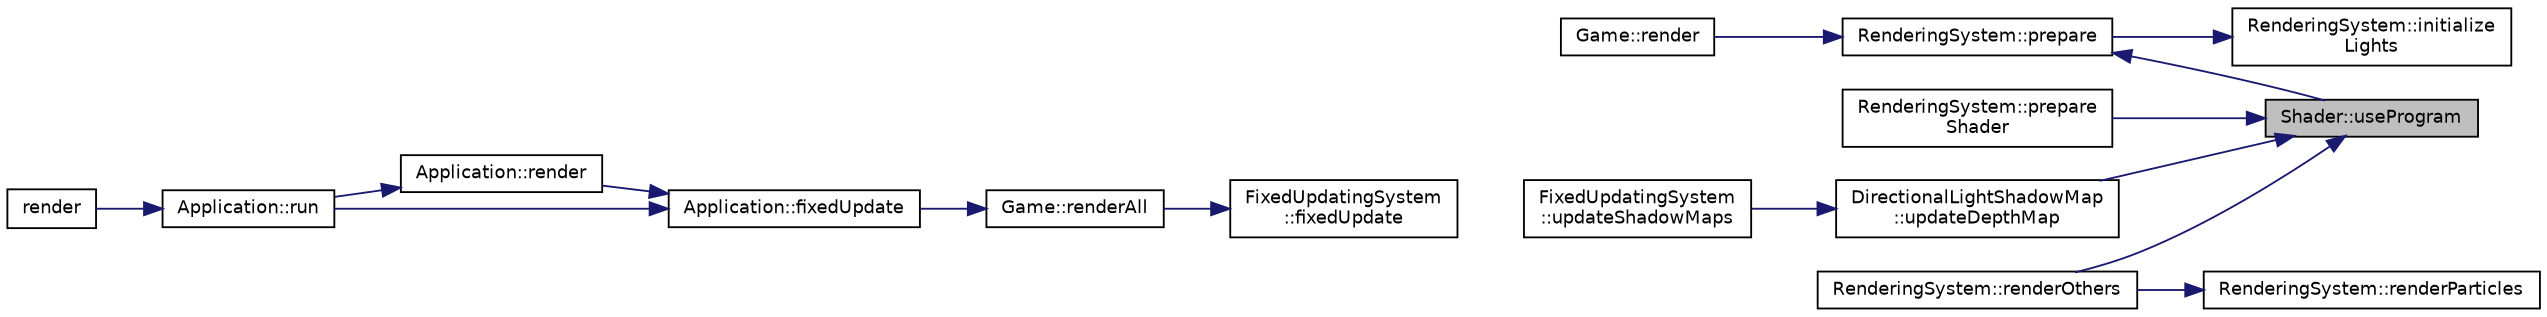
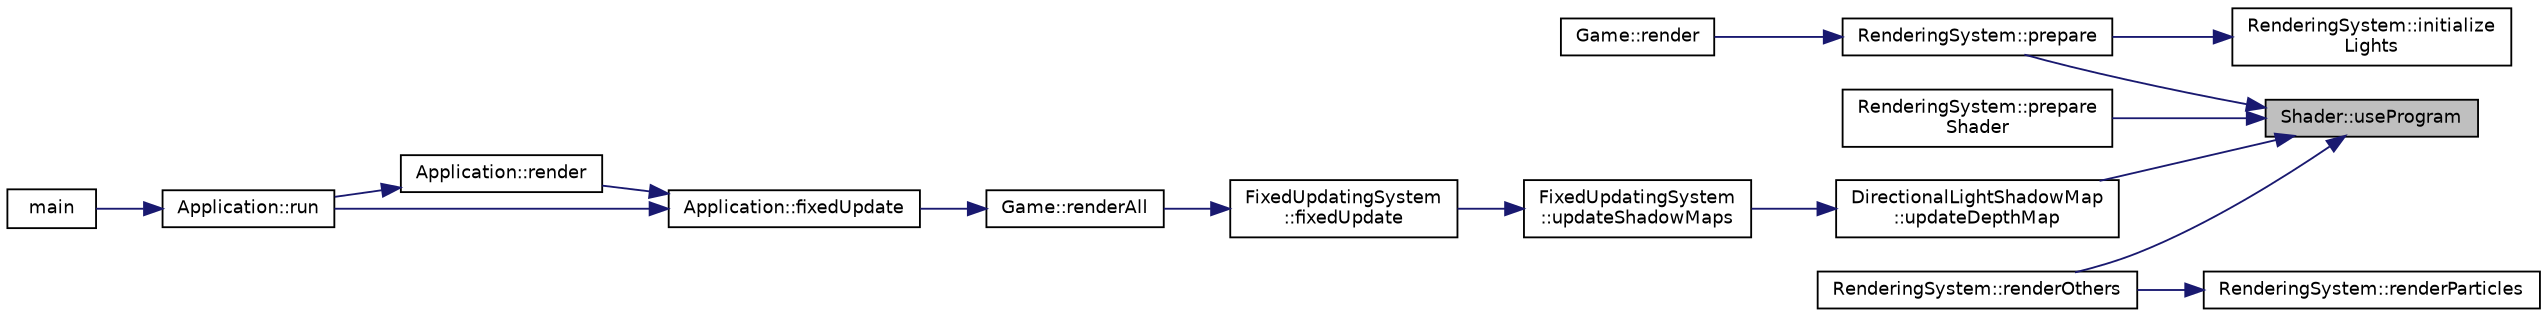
(2229, 77) -> (2135, 82)
(52, 209) -> (52, 209)
none -> (1481, 209)
